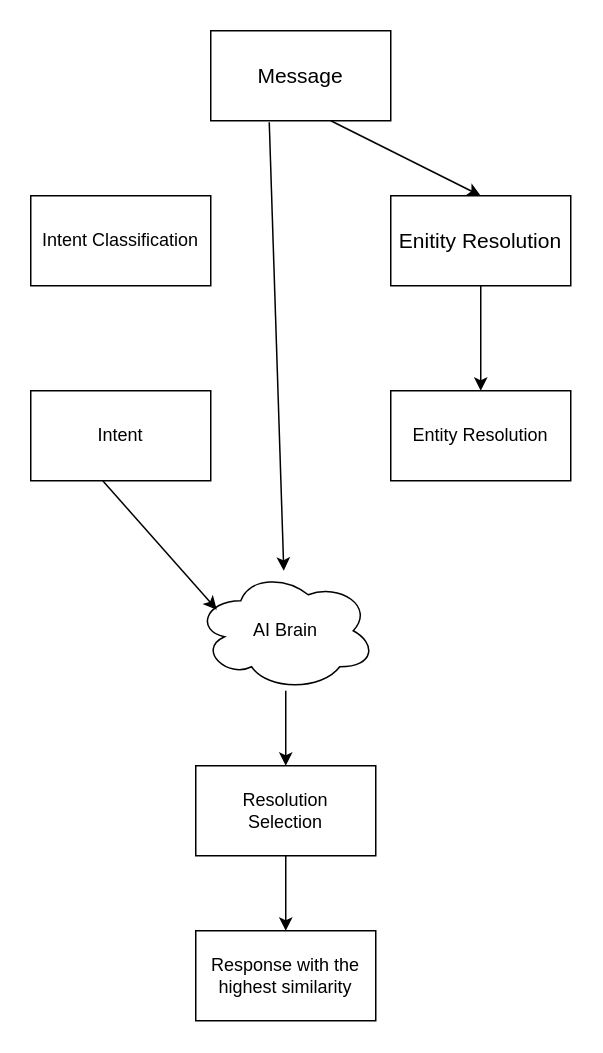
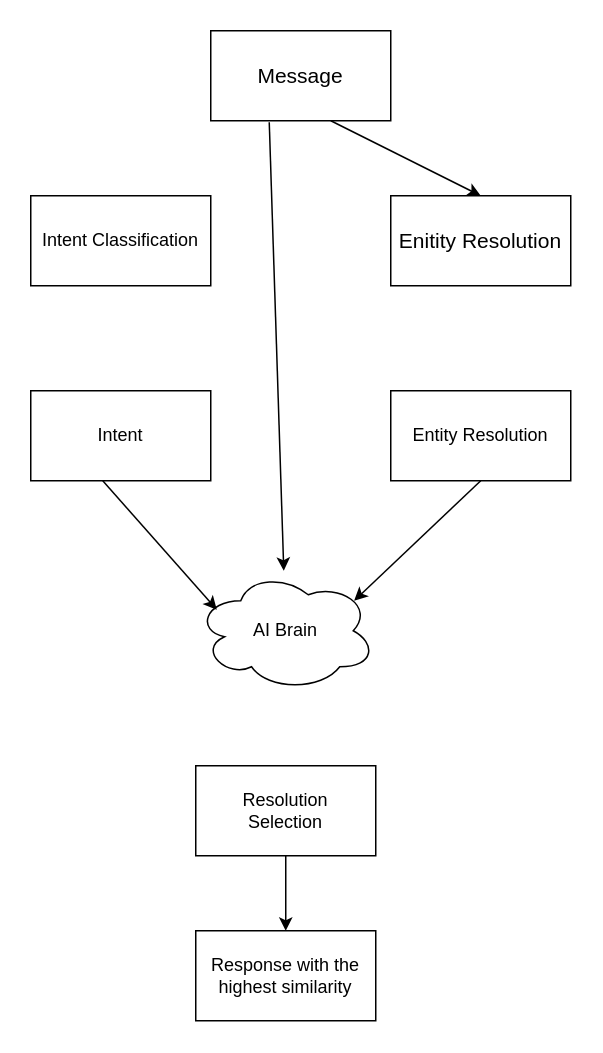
(481, 333) -> none
none -> (421, 537)
(286, 723) -> none
